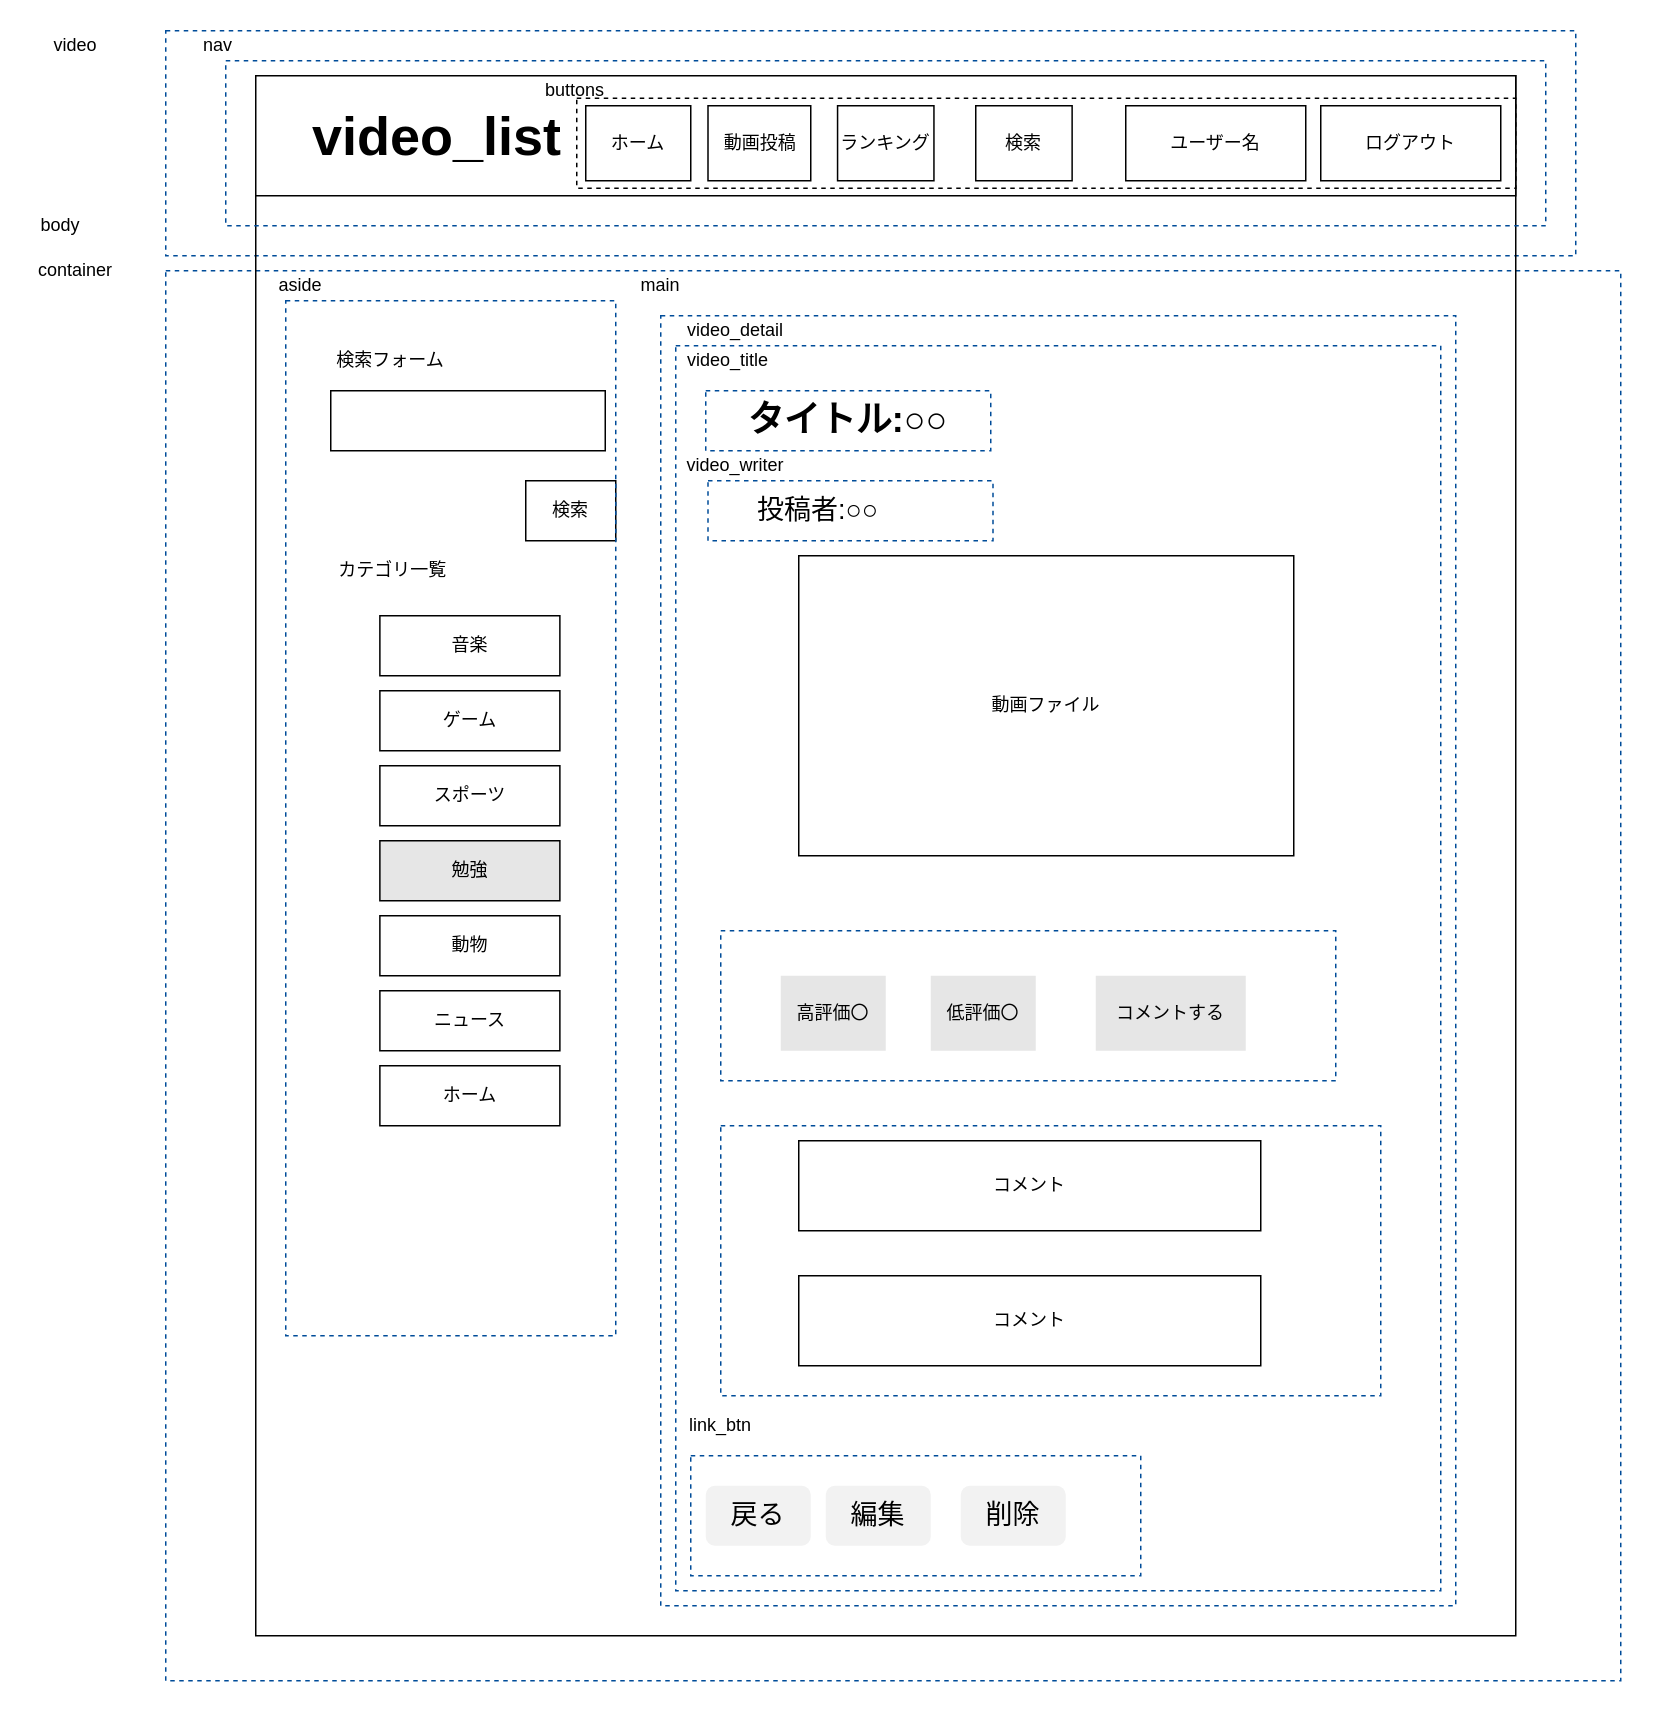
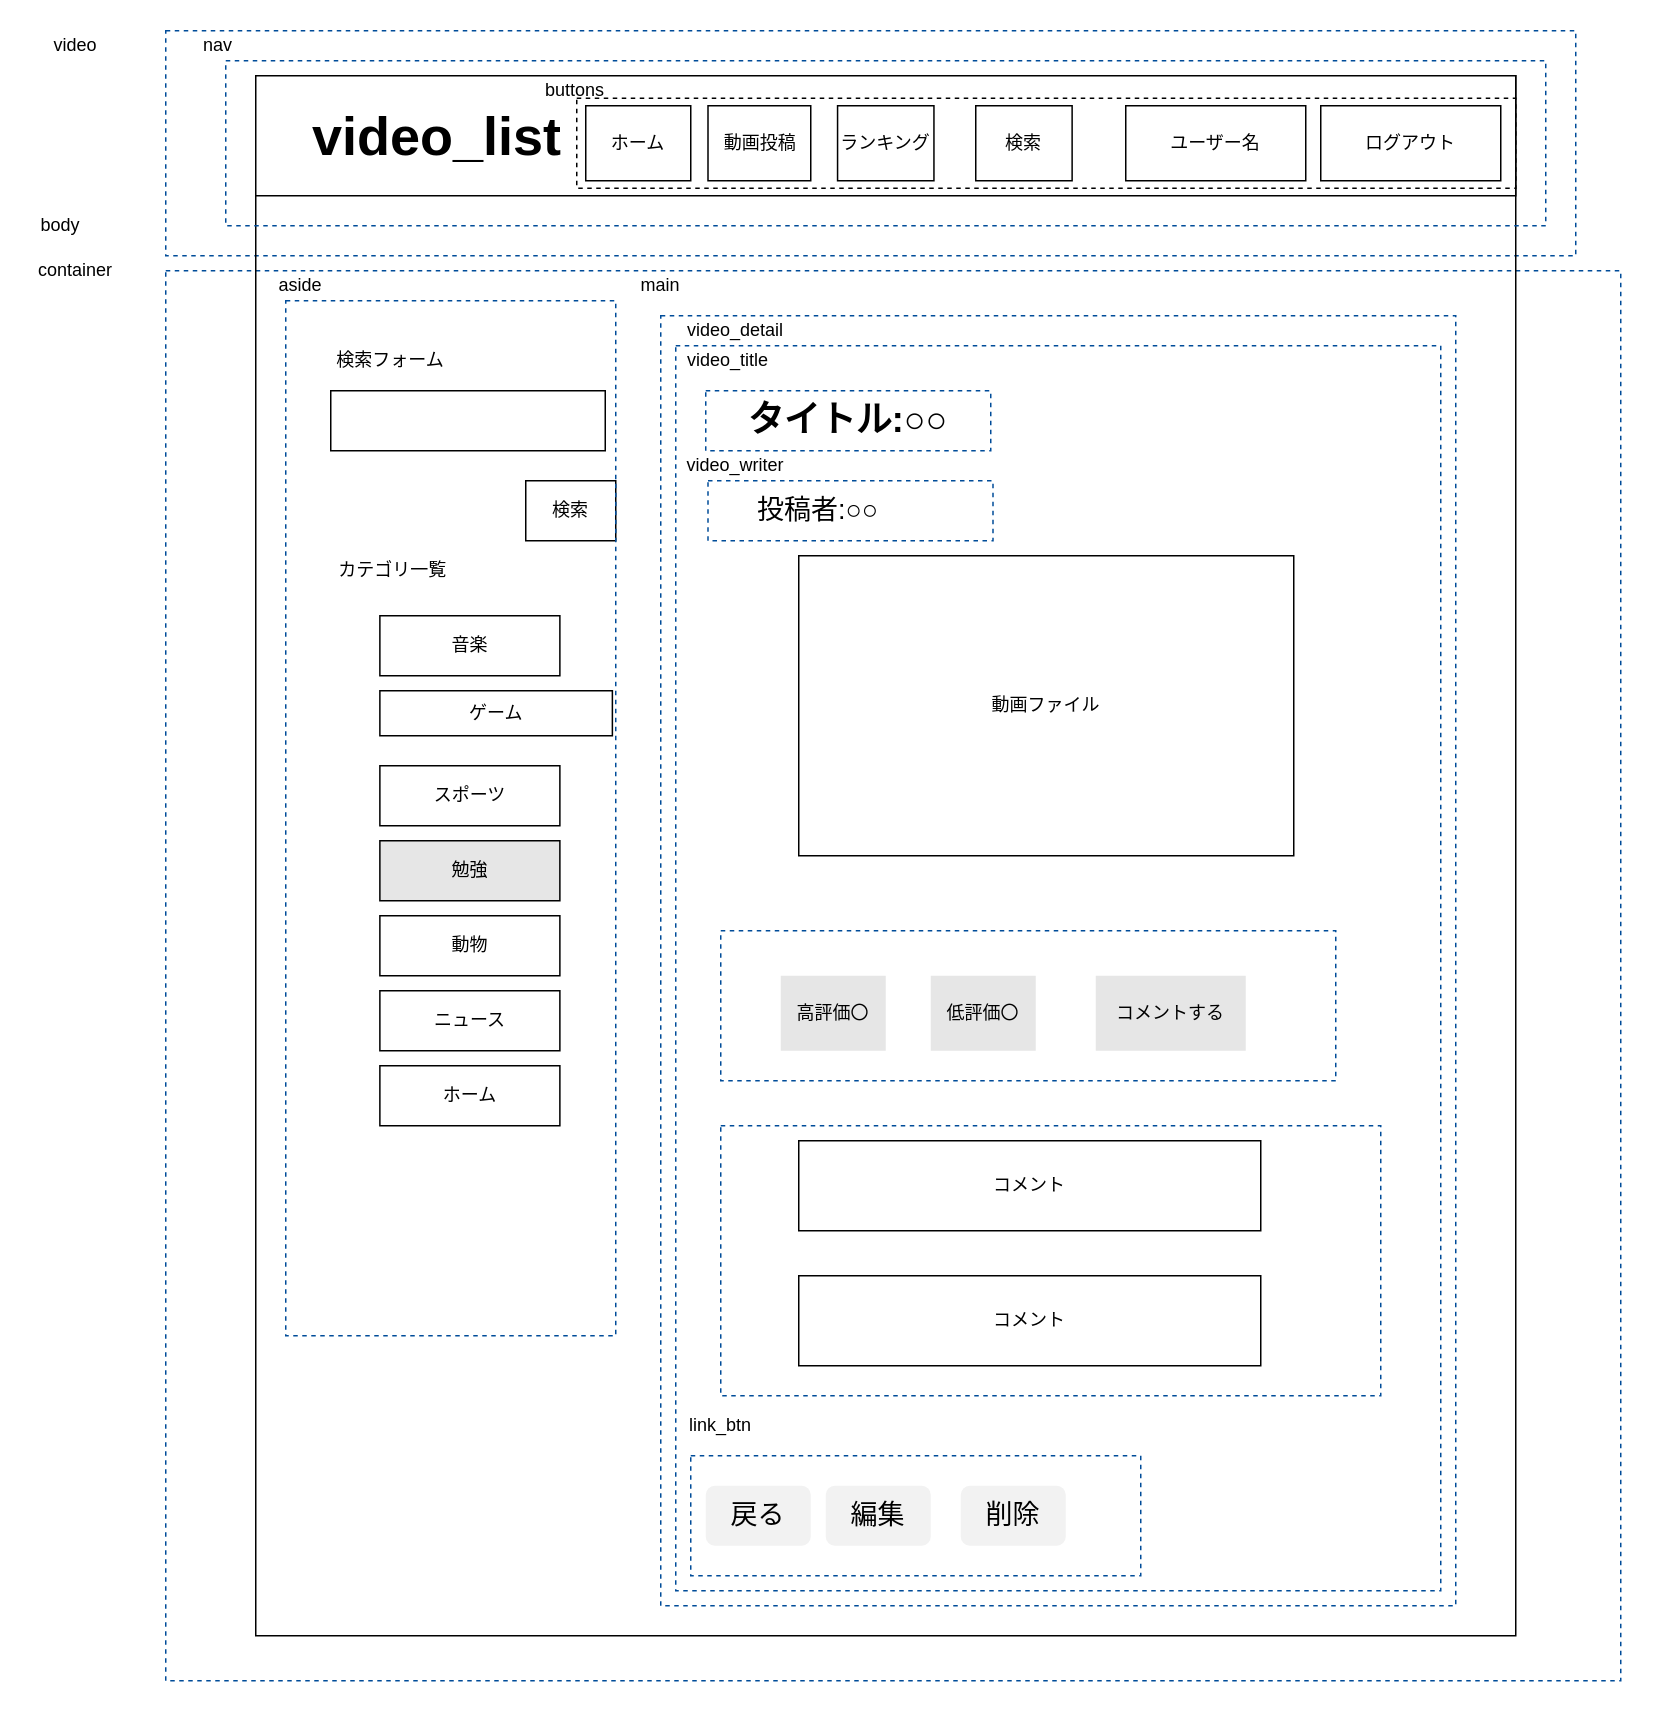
(470, 721) -> (496, 713)
